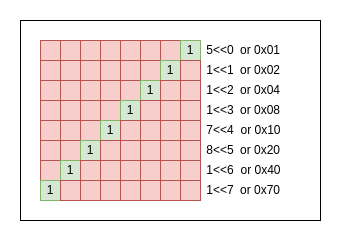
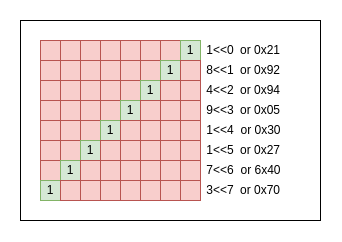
(221, 51) -> (221, 51)
(261, 51) -> (261, 51)
(221, 71) -> (221, 71)
(261, 71) -> (261, 71)
(221, 91) -> (221, 91)
(261, 91) -> (261, 91)
(221, 111) -> (221, 111)
(261, 111) -> (261, 111)
(221, 131) -> (221, 131)
(261, 131) -> (261, 131)
(221, 151) -> (221, 151)
(261, 151) -> (261, 151)
(221, 171) -> (221, 171)
(261, 171) -> (261, 171)
(221, 191) -> (221, 191)
